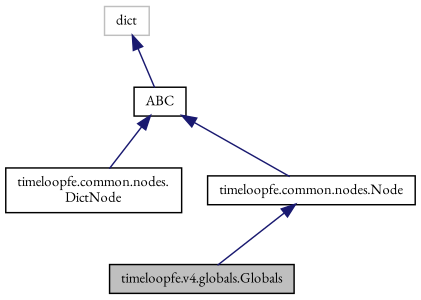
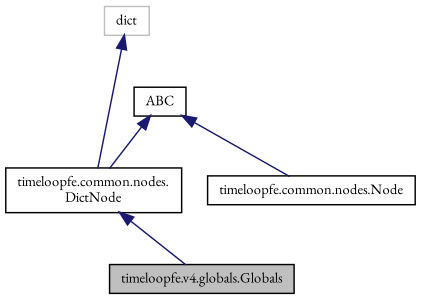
(146, 68) -> (110, 109)
(251, 239) -> (159, 243)
